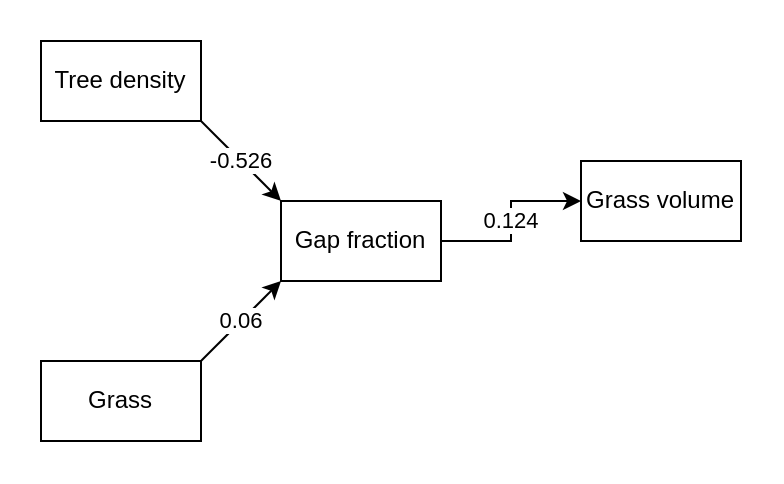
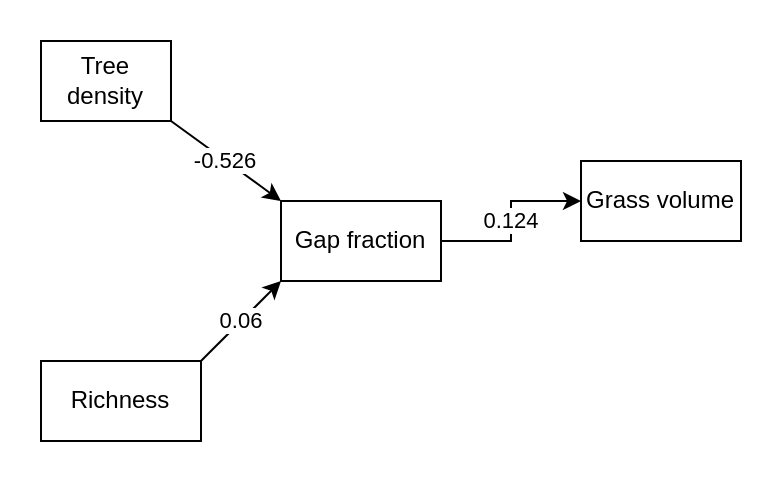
(121, 81) -> (106, 81)
(121, 401) -> (121, 401)
